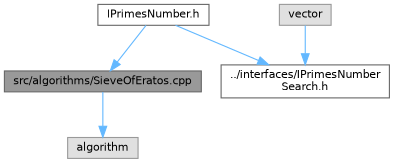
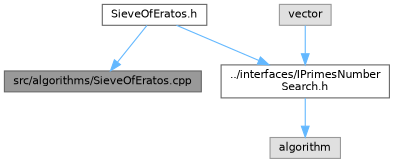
(153, 15) -> (155, 15)
(103, 109) -> (305, 112)
